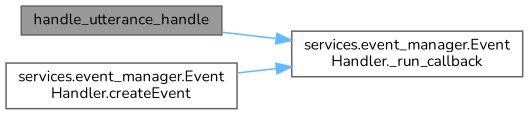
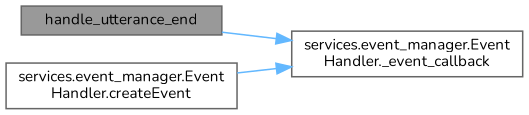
(122, 21) -> (122, 21)
(407, 54) -> (407, 54)
